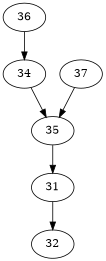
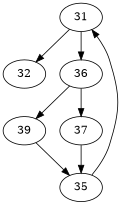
none -> (81, 42)
(24, 74) -> (24, 131)
none -> (81, 99)
